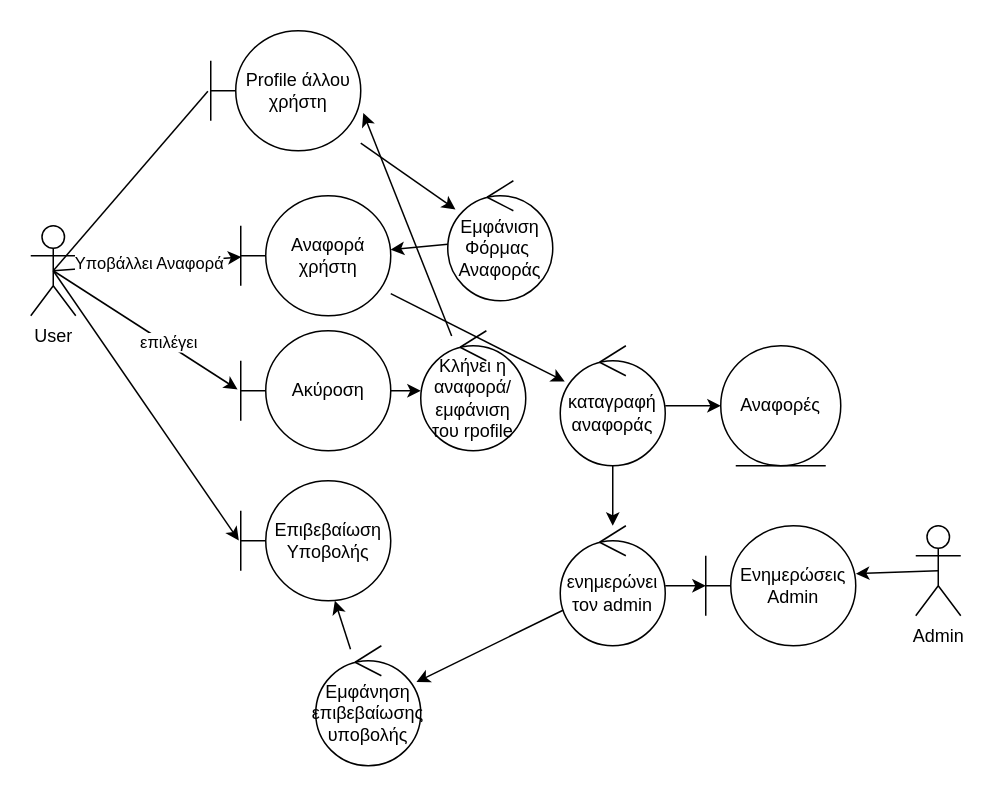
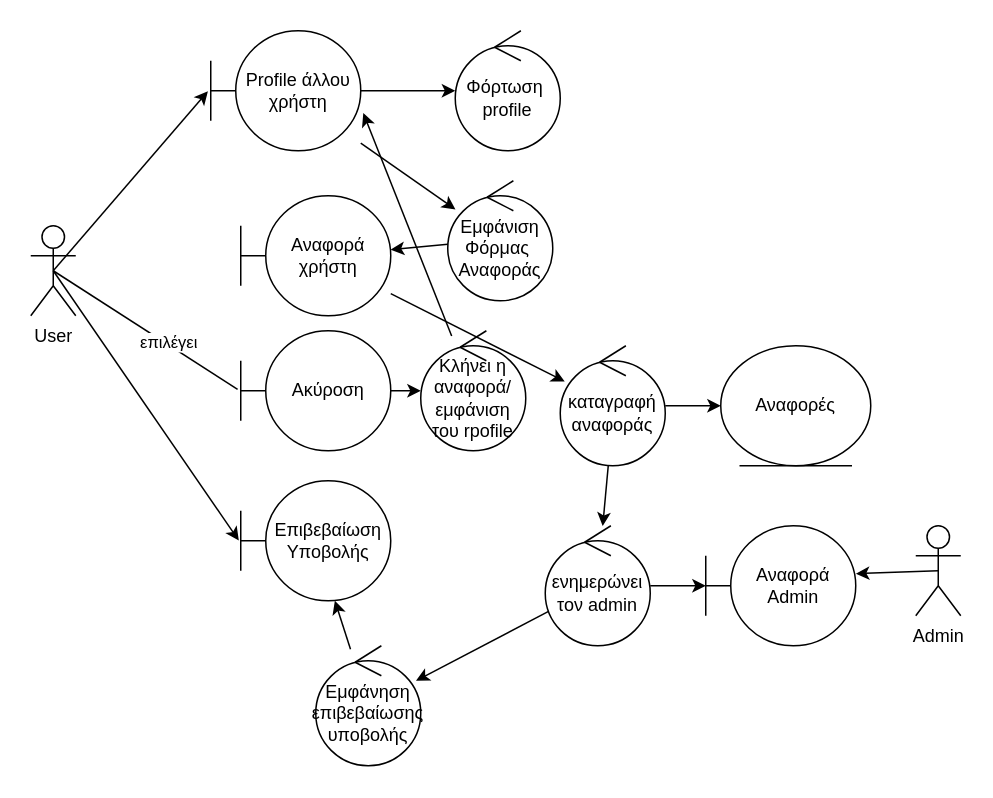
none -> (403, 91)
none -> (508, 91)
(203, 97) -> (200, 100)
(144, 264) -> none
(228, 383) -> (231, 385)
(781, 406) -> (796, 406)
(613, 586) -> (598, 586)
(794, 586) -> (794, 586)
